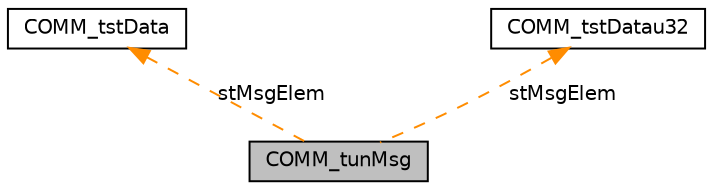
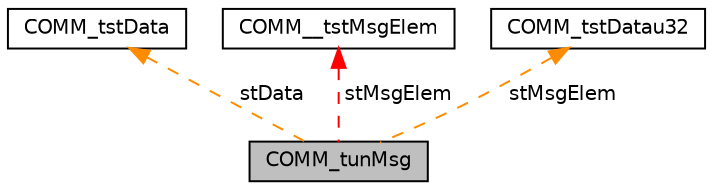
none -> (339, 29)
(269, 95) -> (269, 95)
